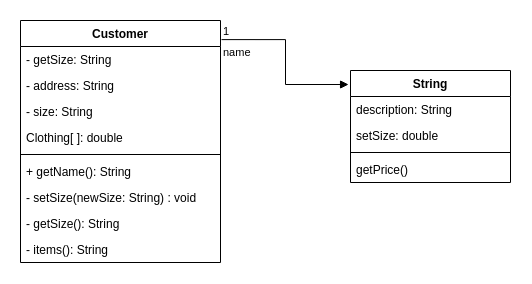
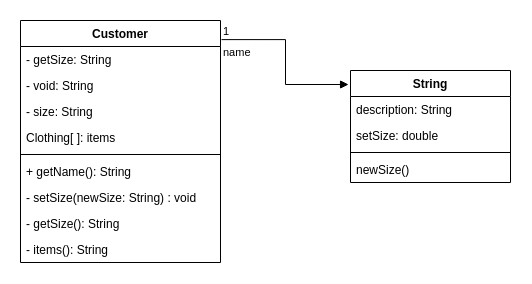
(77, 86) -> (65, 86)
(80, 138) -> (77, 138)
(388, 170) -> (385, 170)
